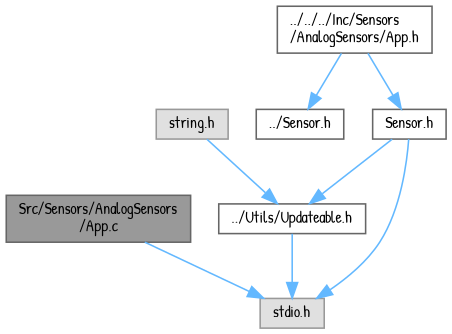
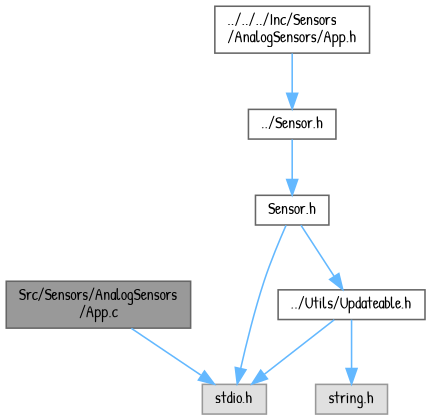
(380, 74) -> (292, 159)
(236, 166) -> (352, 344)
